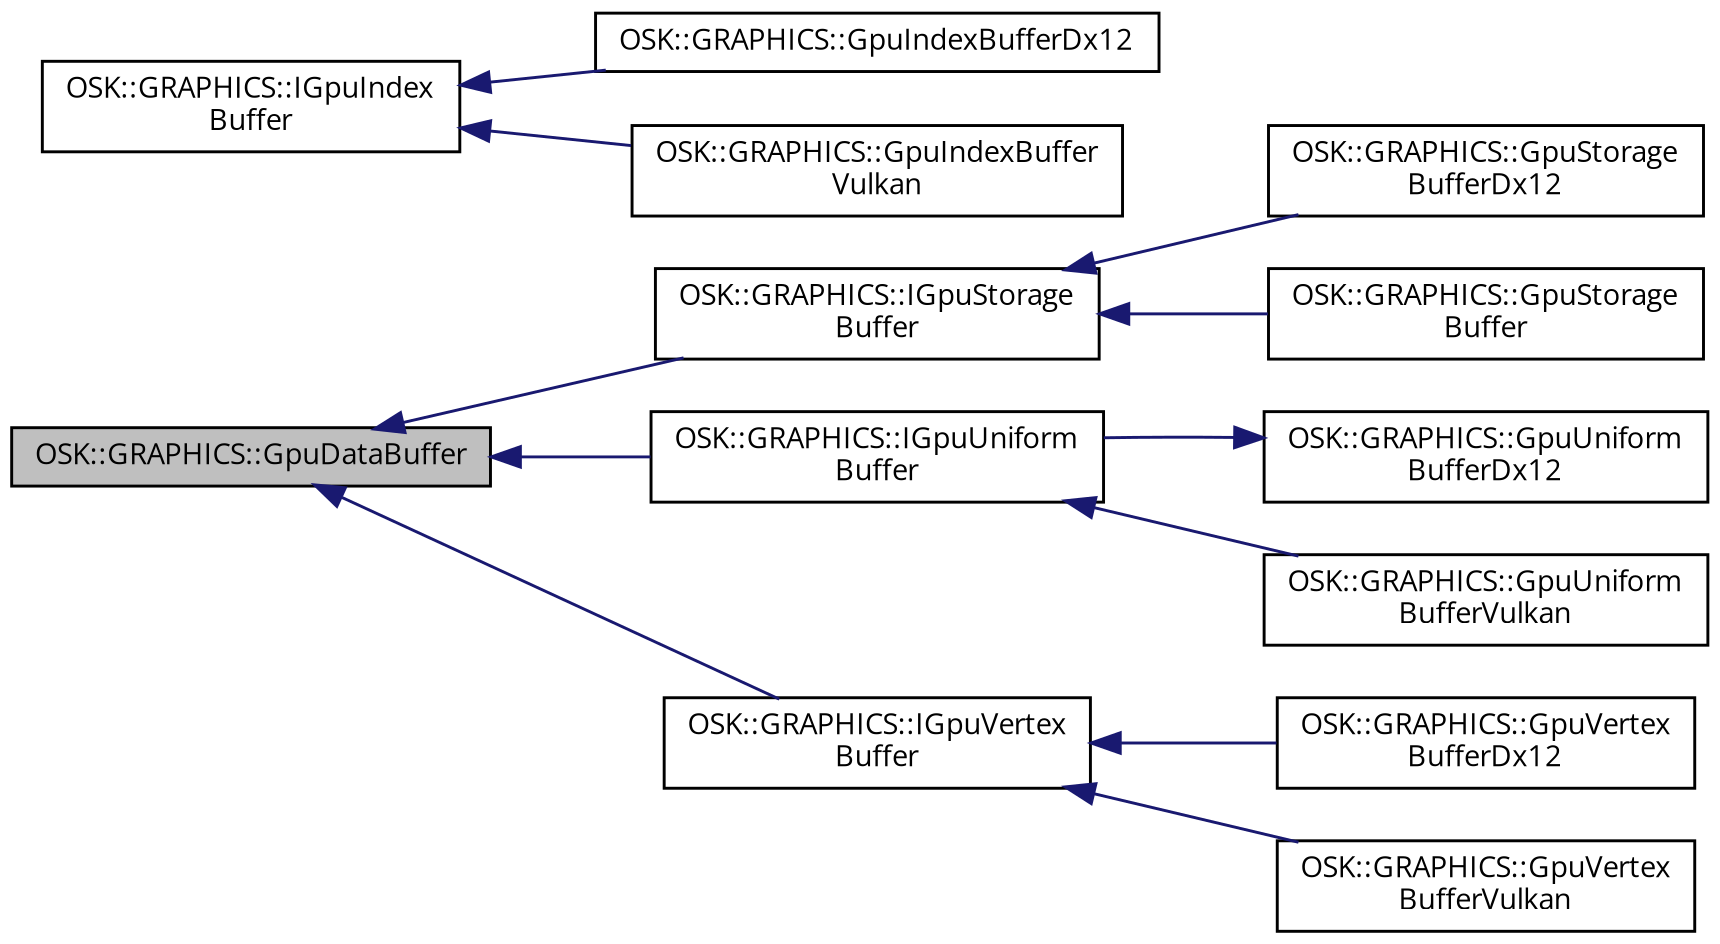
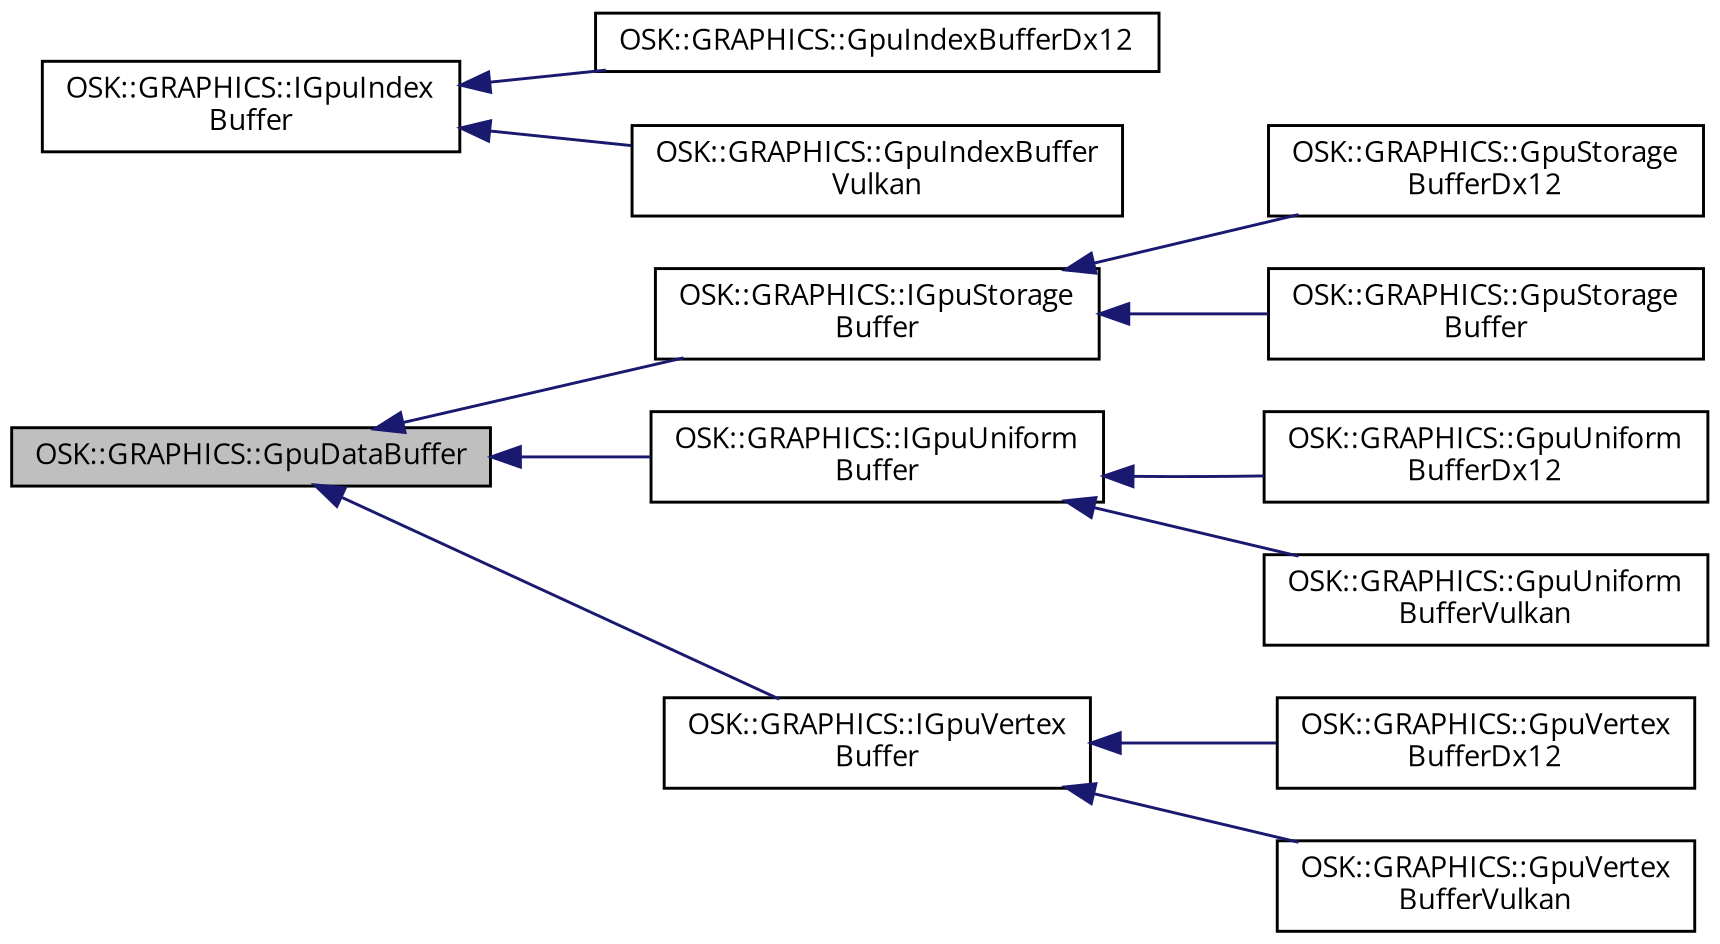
(1169, 437) -> (1199, 477)
